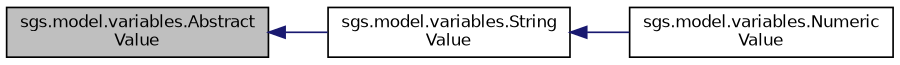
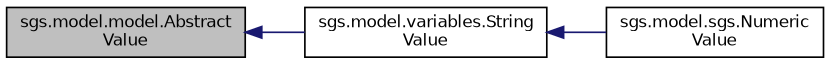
(138, 32) -> (126, 32)
(761, 32) -> (715, 32)
